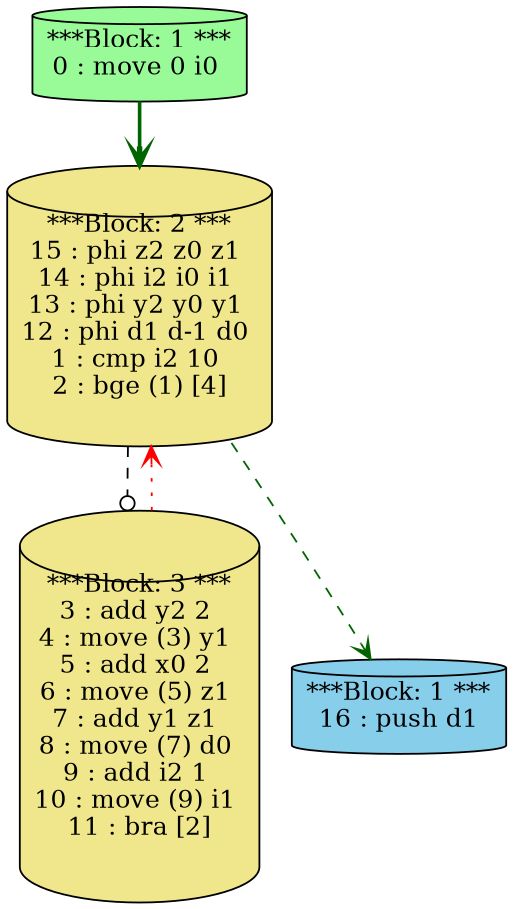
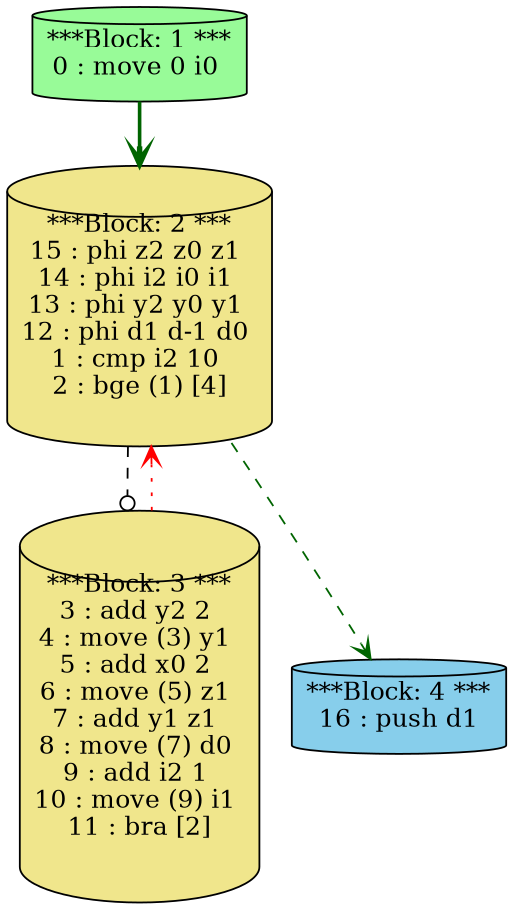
(399, 707) -> (399, 707)
